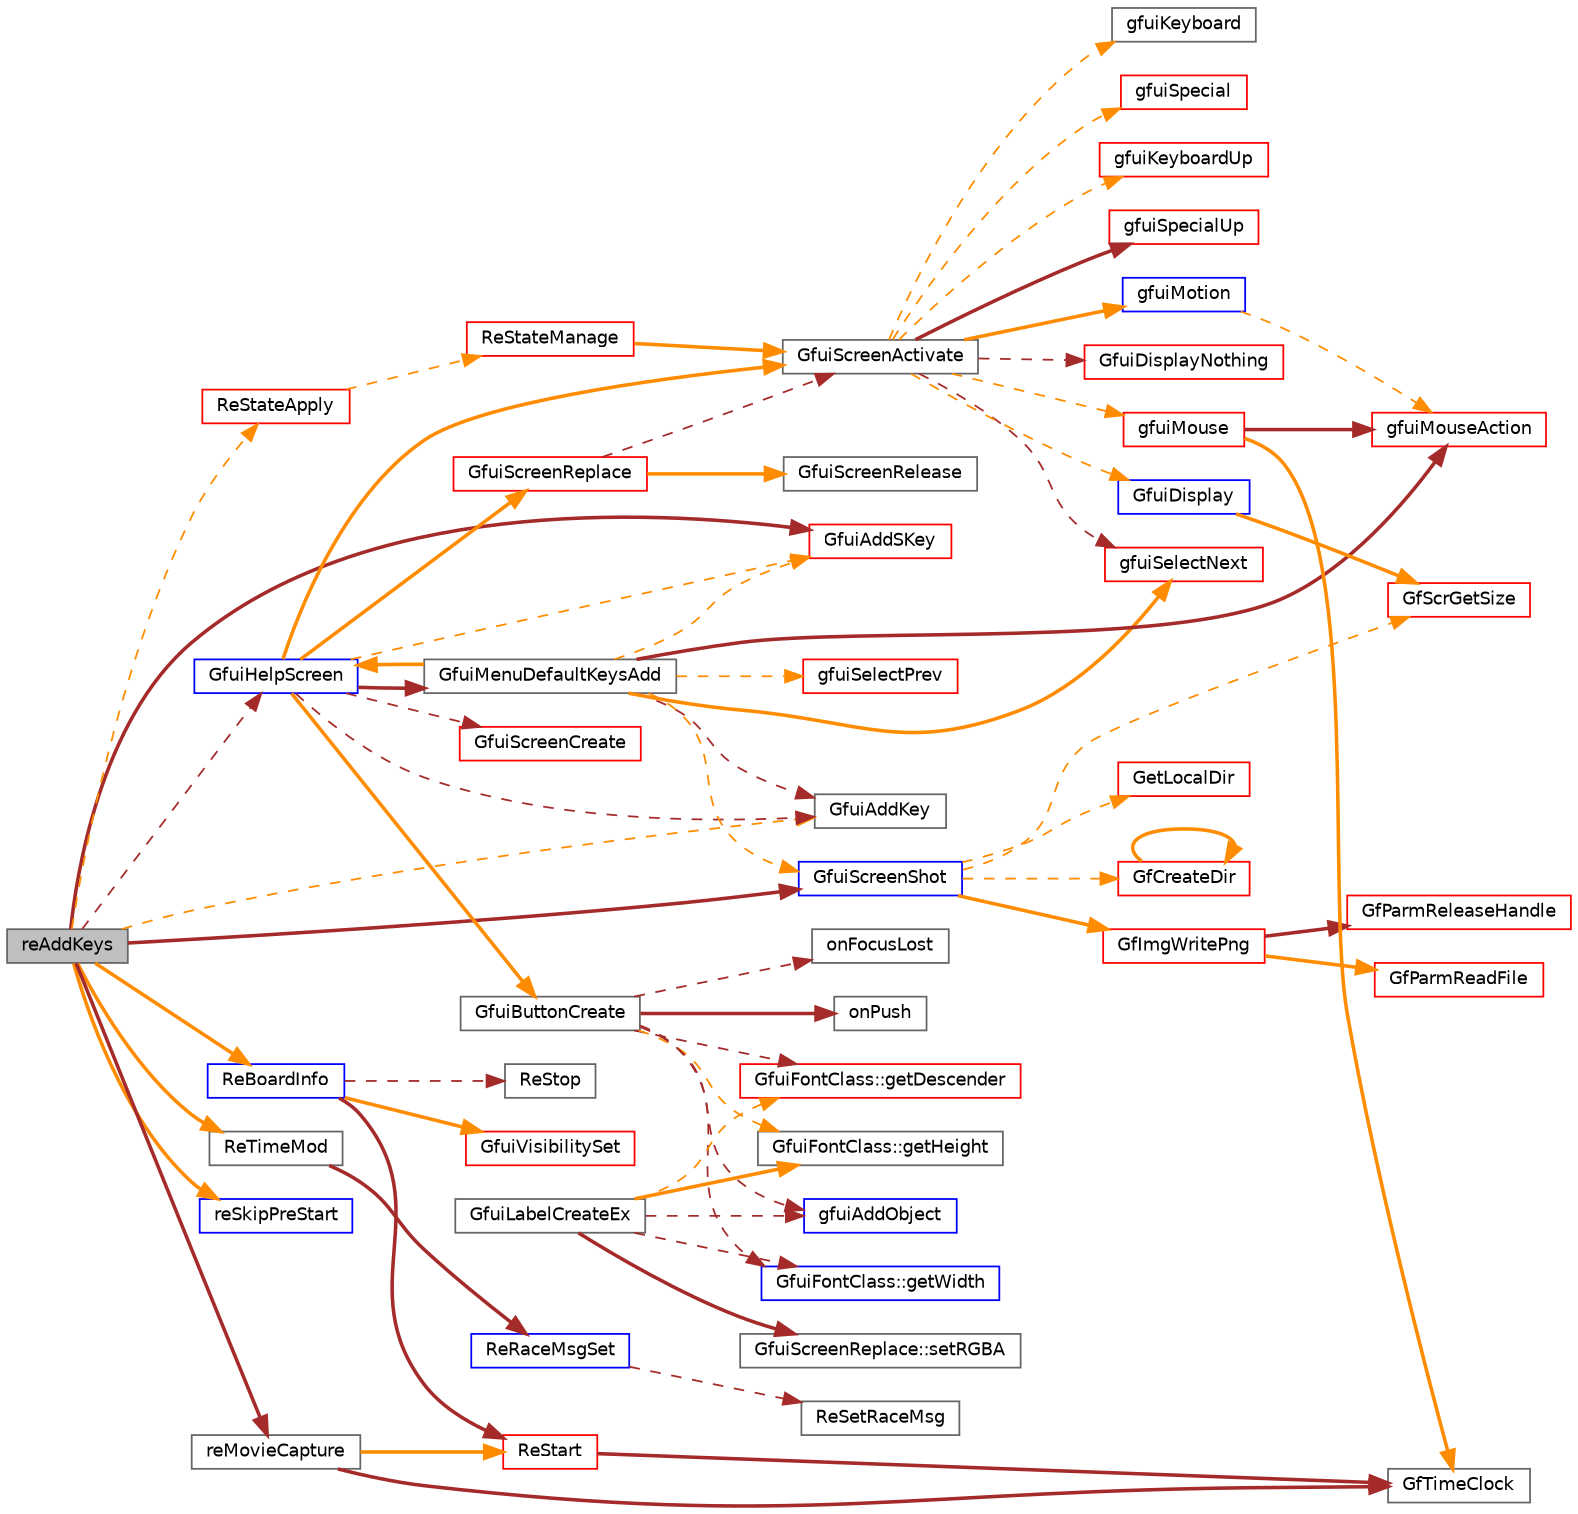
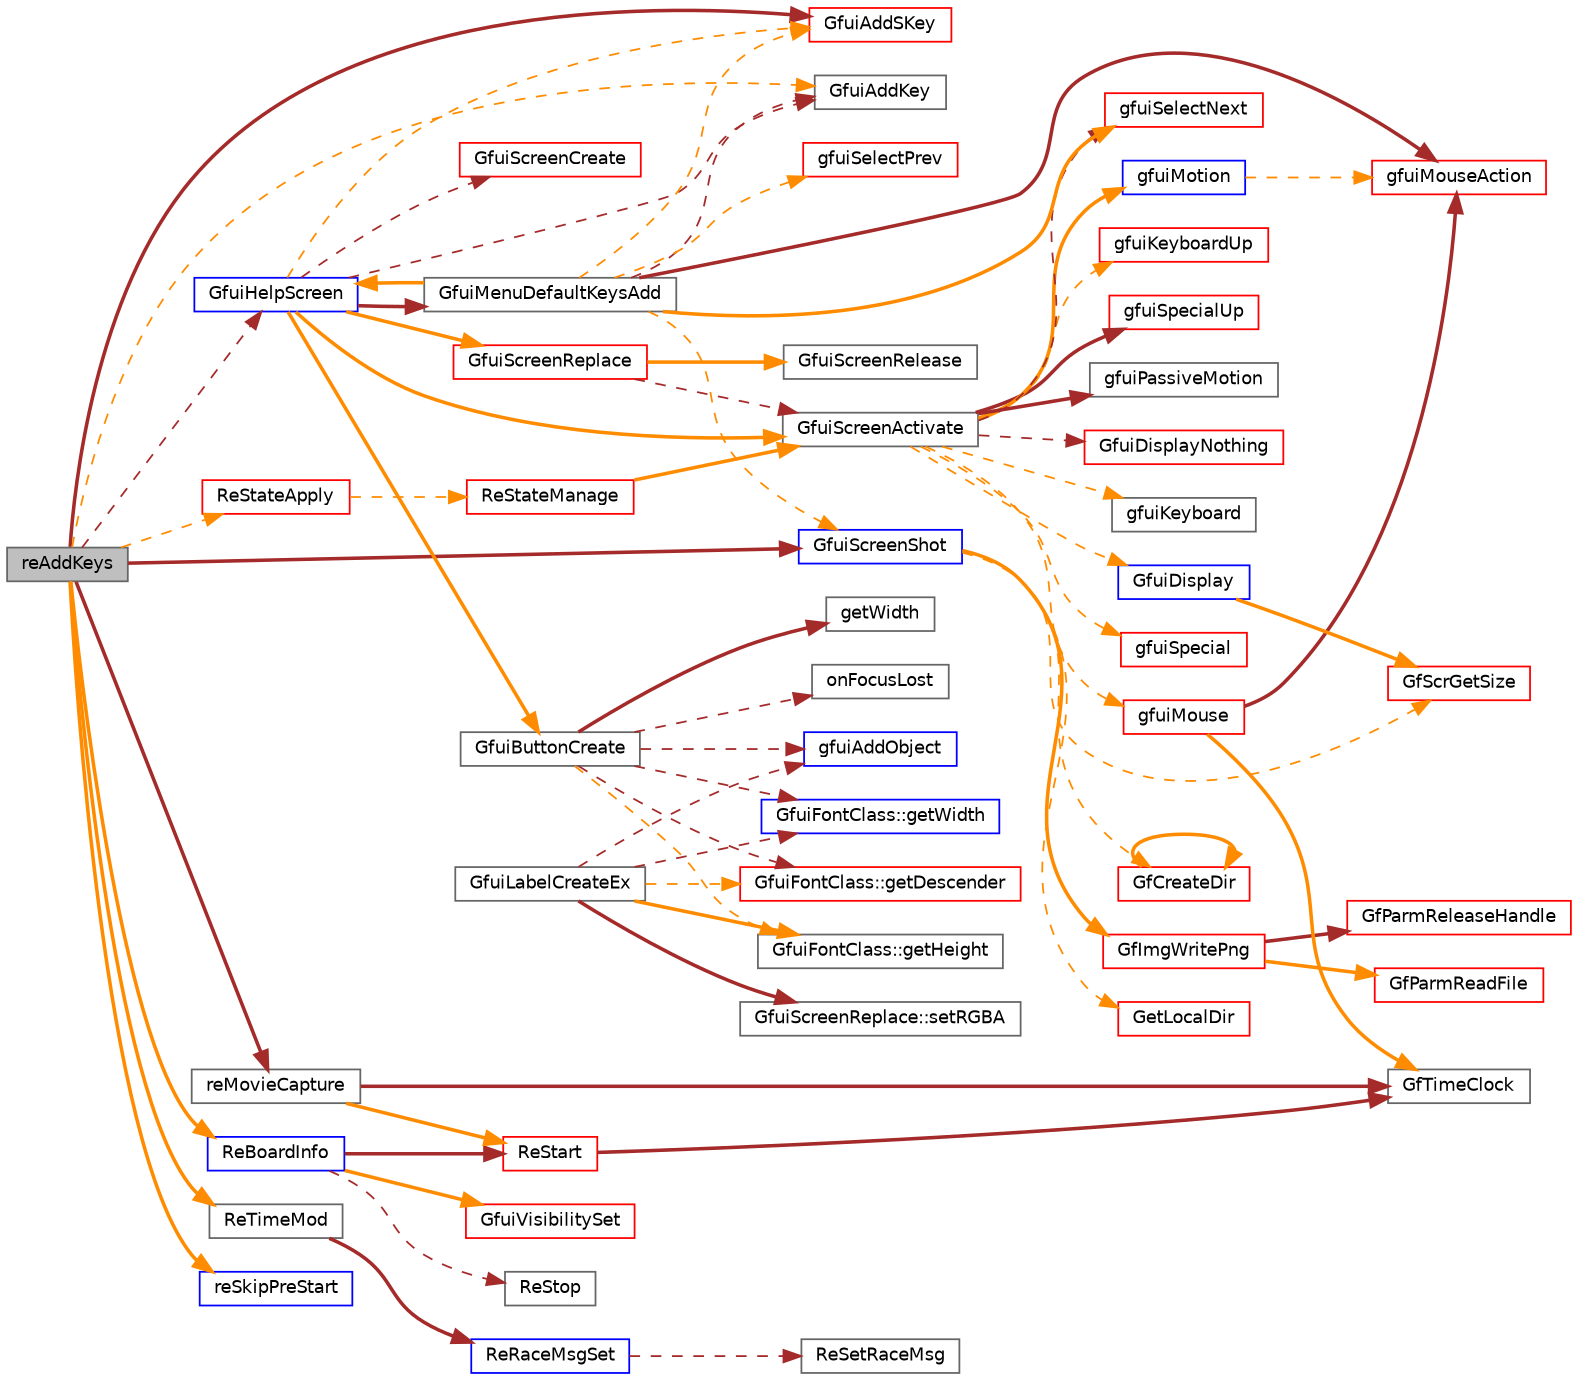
none -> (1184, 380)
(880, 1014) -> (880, 614)
